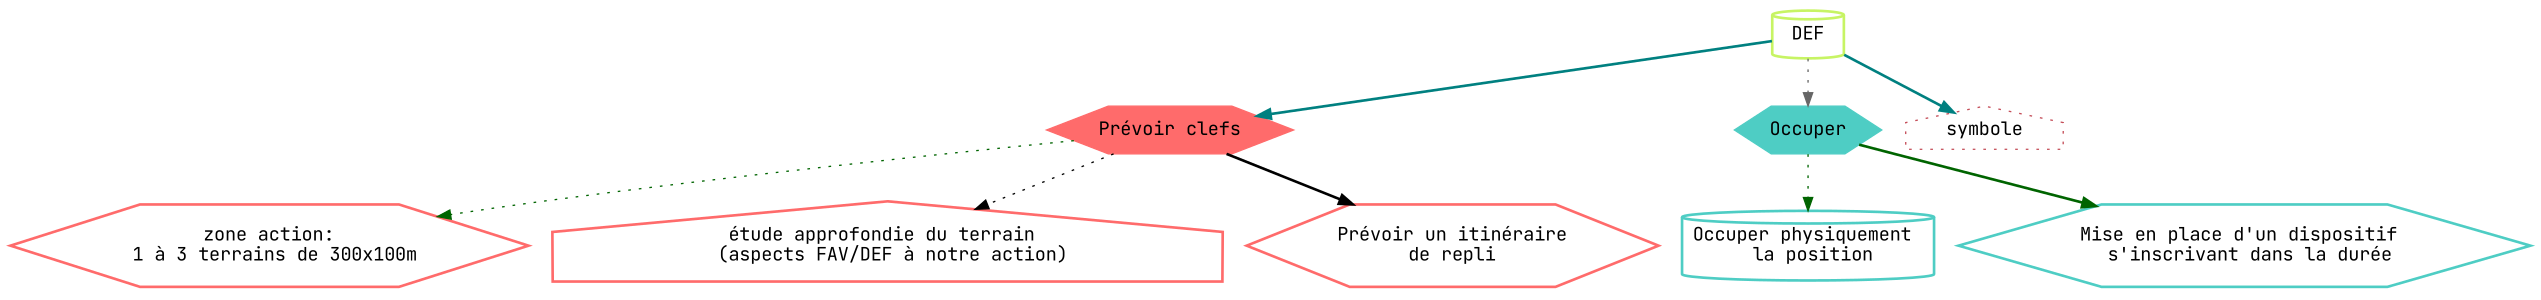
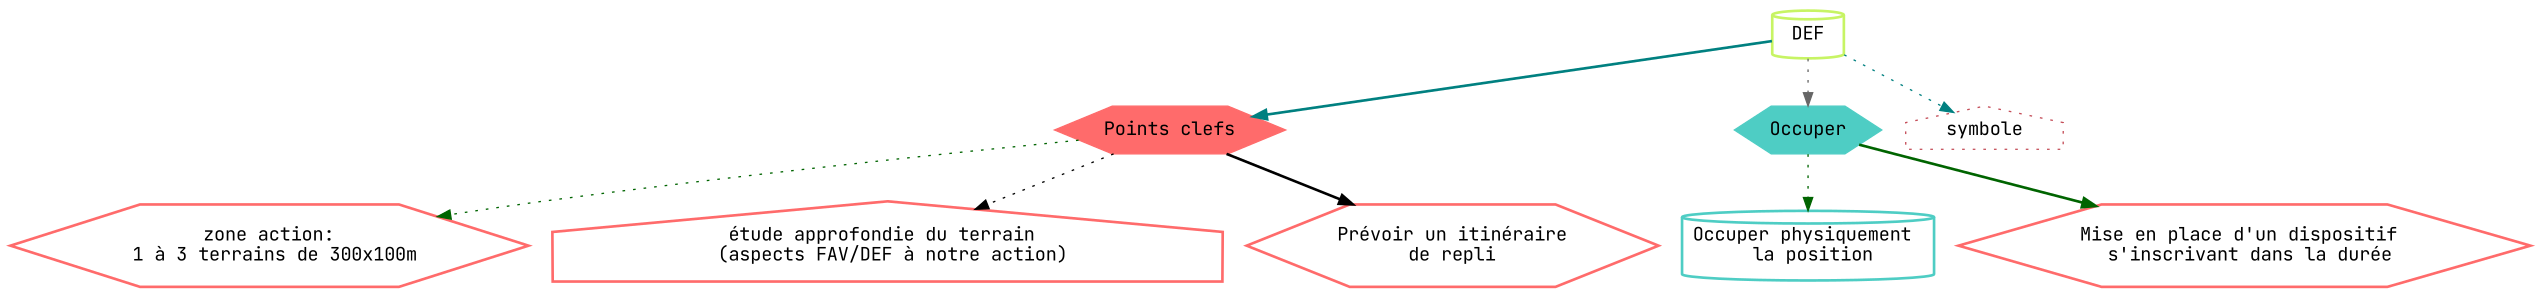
(1893, 81) -> (1893, 81)
(1170, 130) -> (1170, 130)
(2244, 246) -> (2244, 246)
